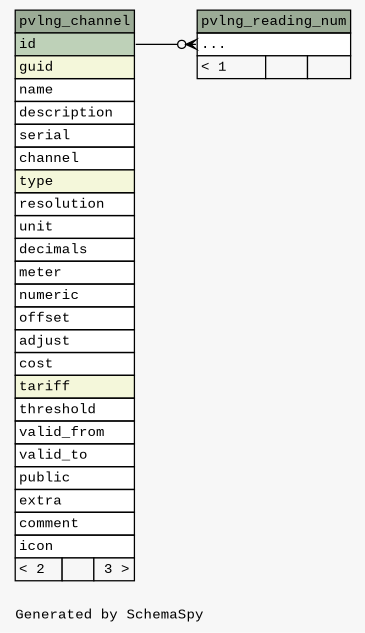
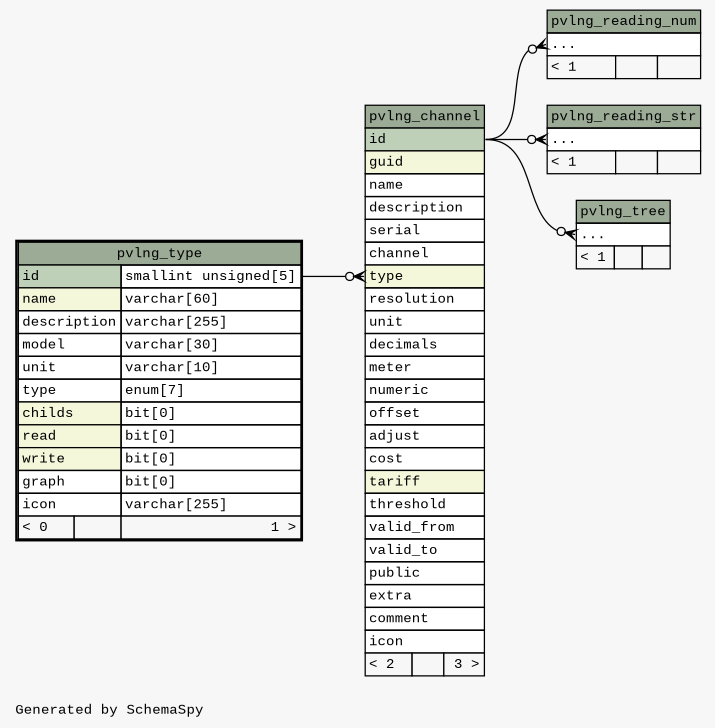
none -> (623, 139)
none -> (623, 235)
none -> (159, 391)
